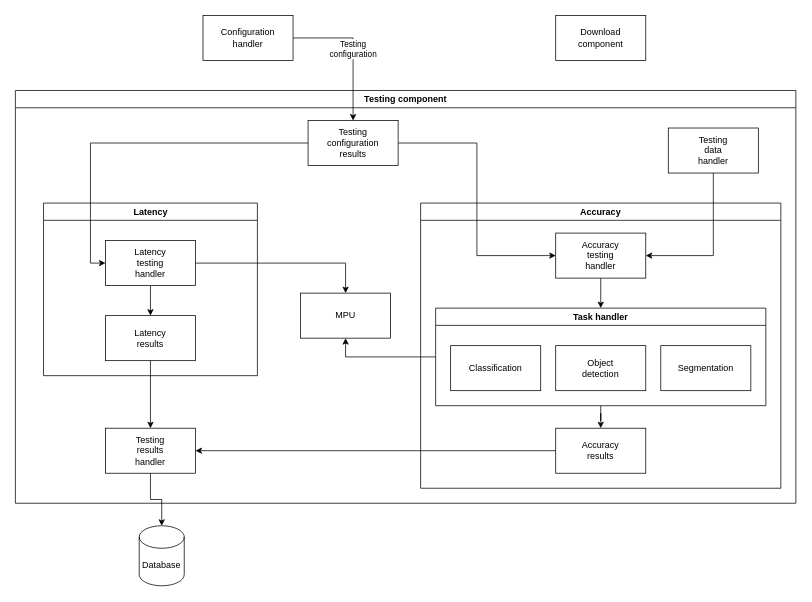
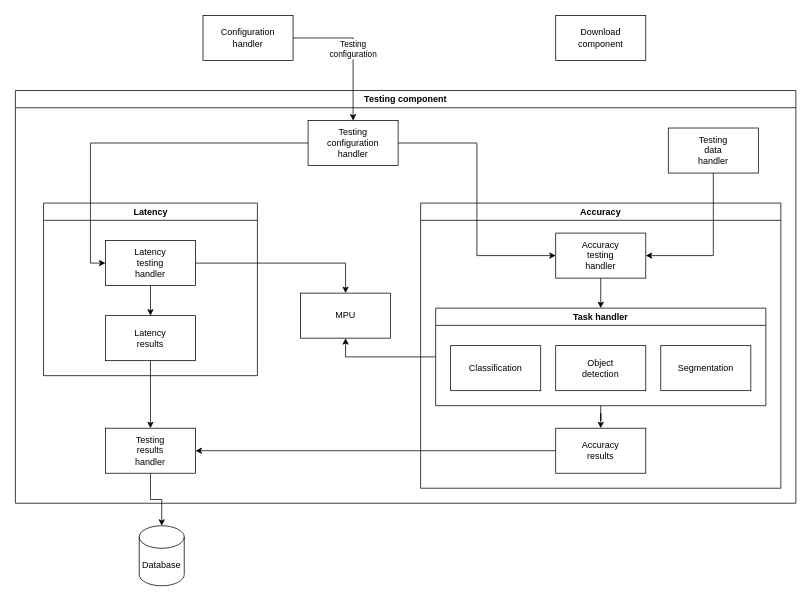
(353, 143) -> (353, 143)
